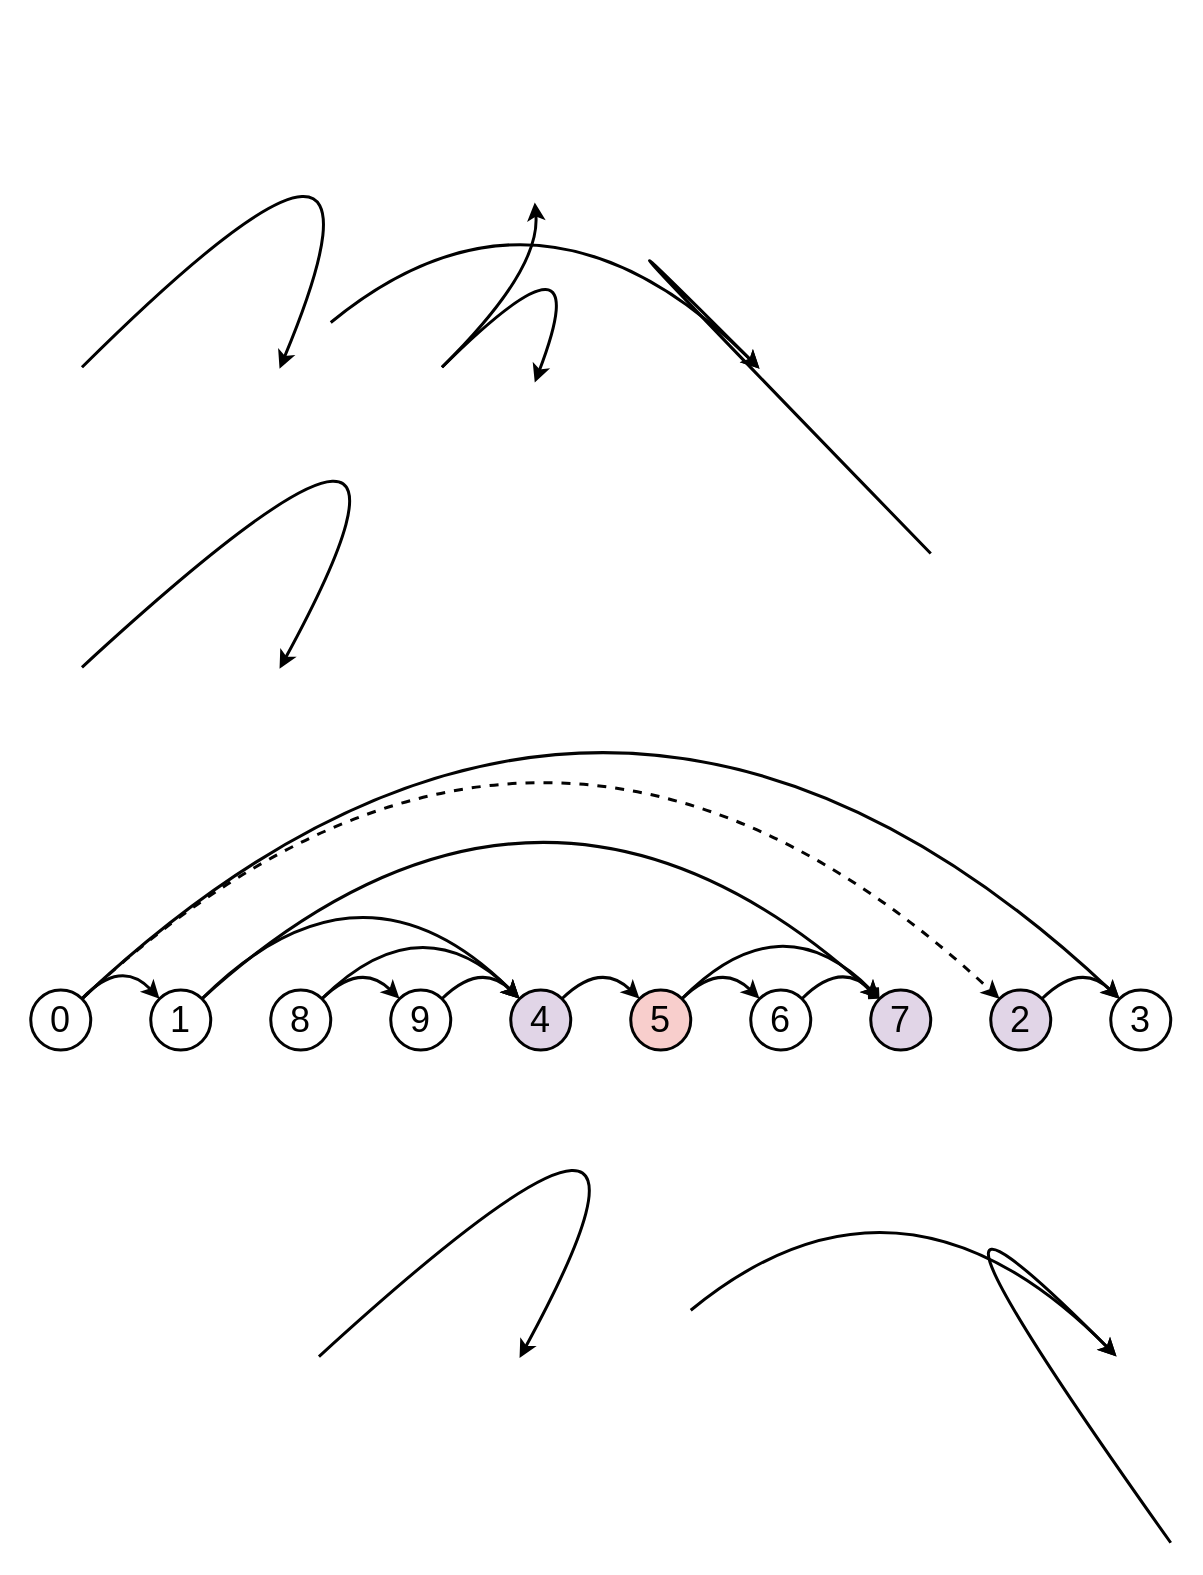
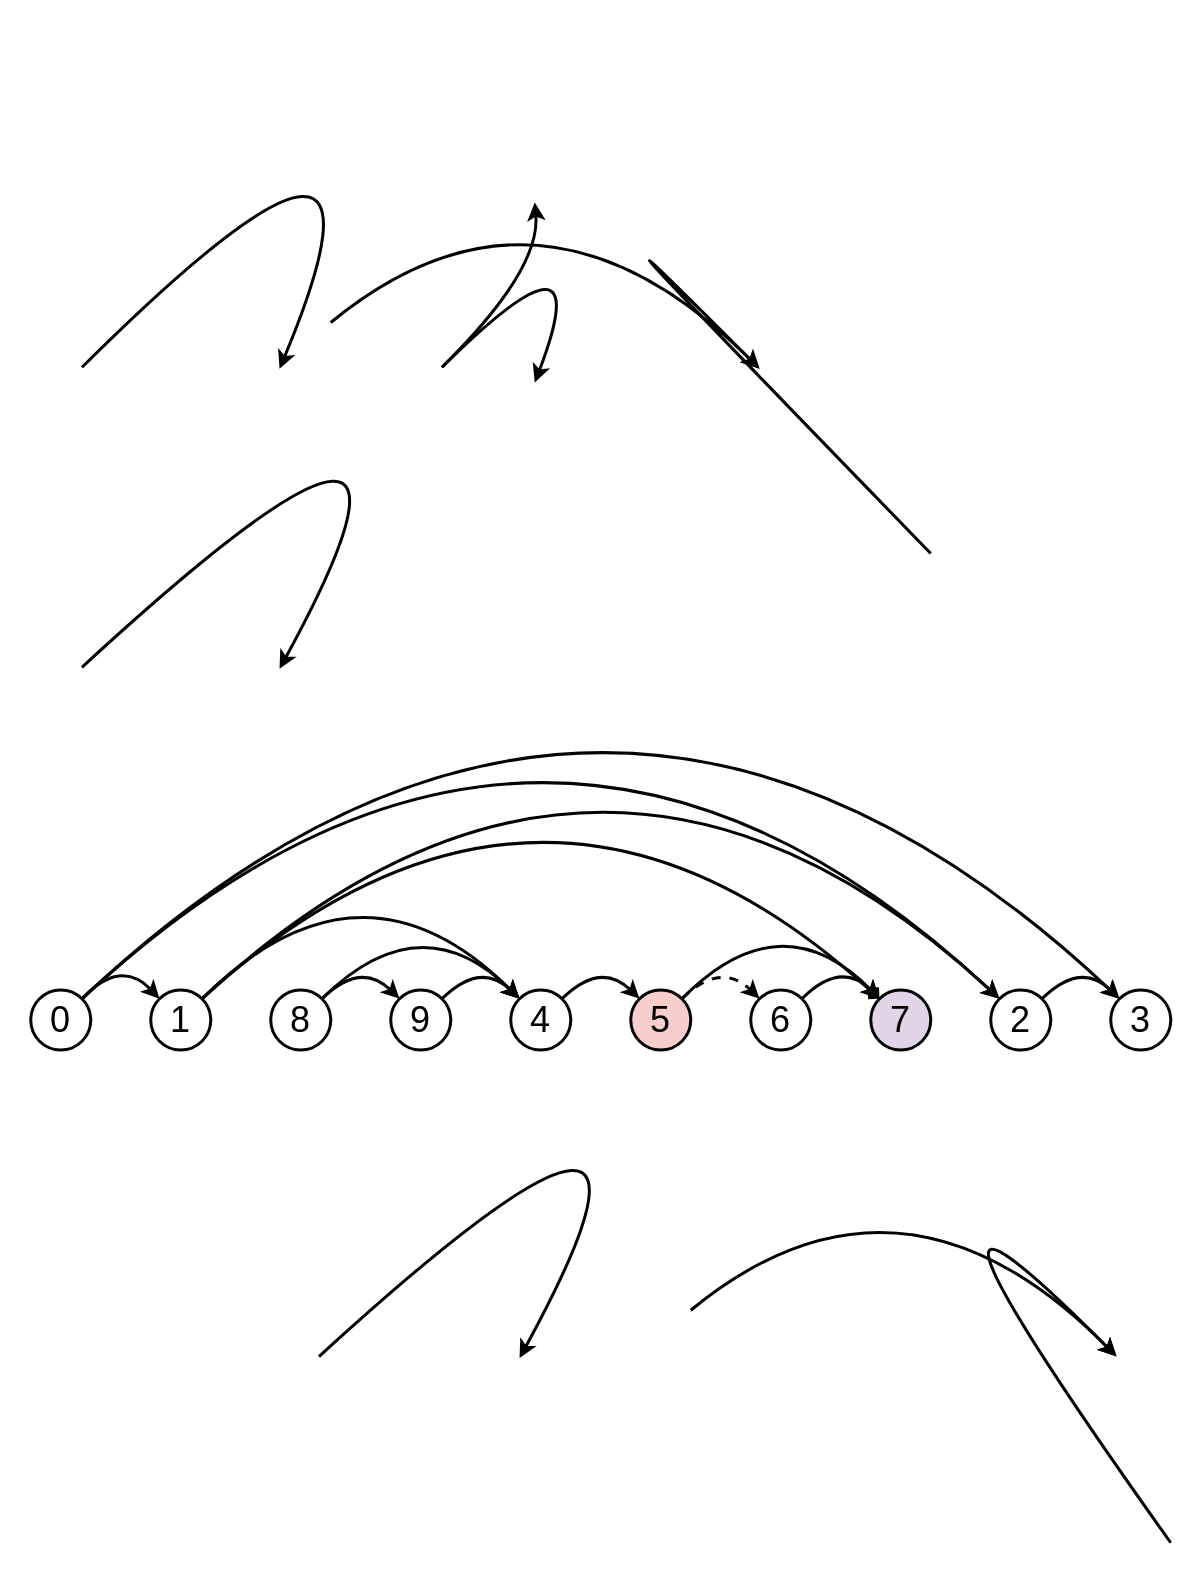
(609, 789) -> (609, 789)
none -> (586, 814)
(720, 978) -> (720, 978)
(541, 1020) -> (541, 1020)
(1021, 1020) -> (1021, 1020)
